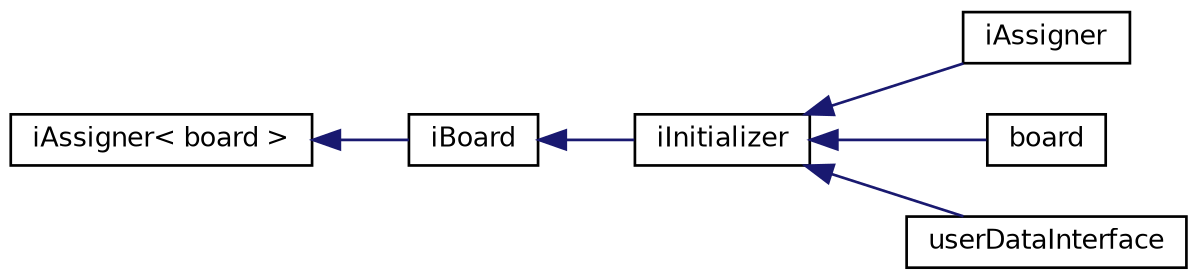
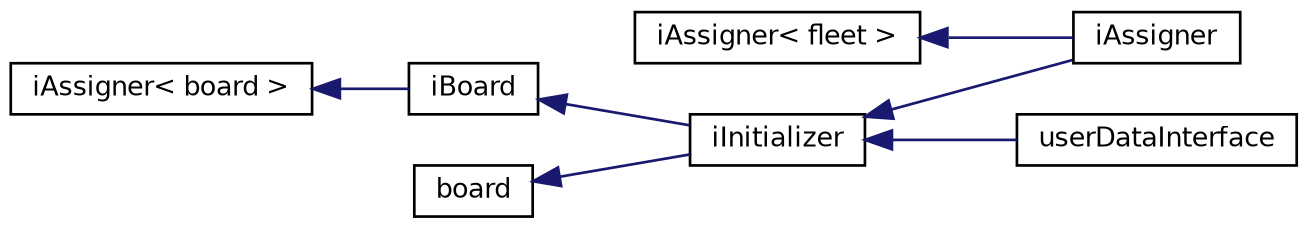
none -> (777, 38)
(912, 140) -> (625, 166)
